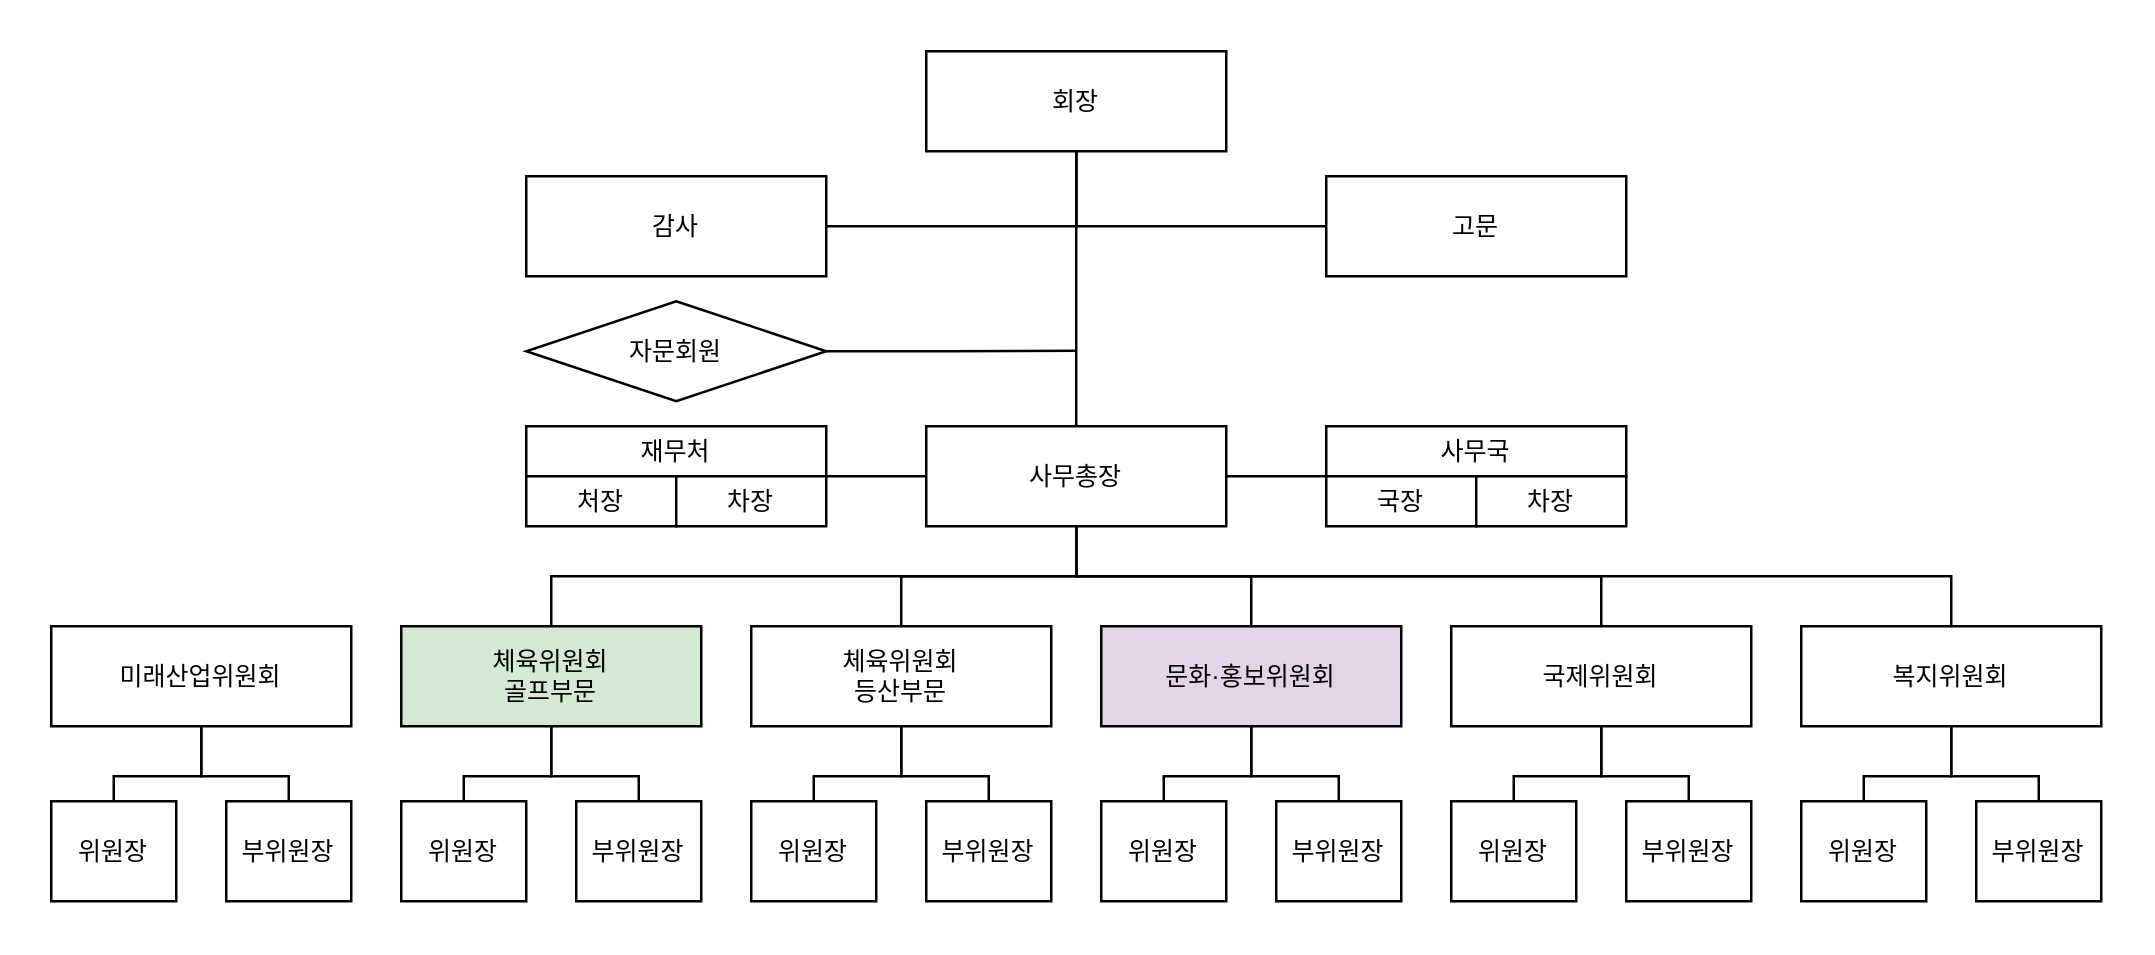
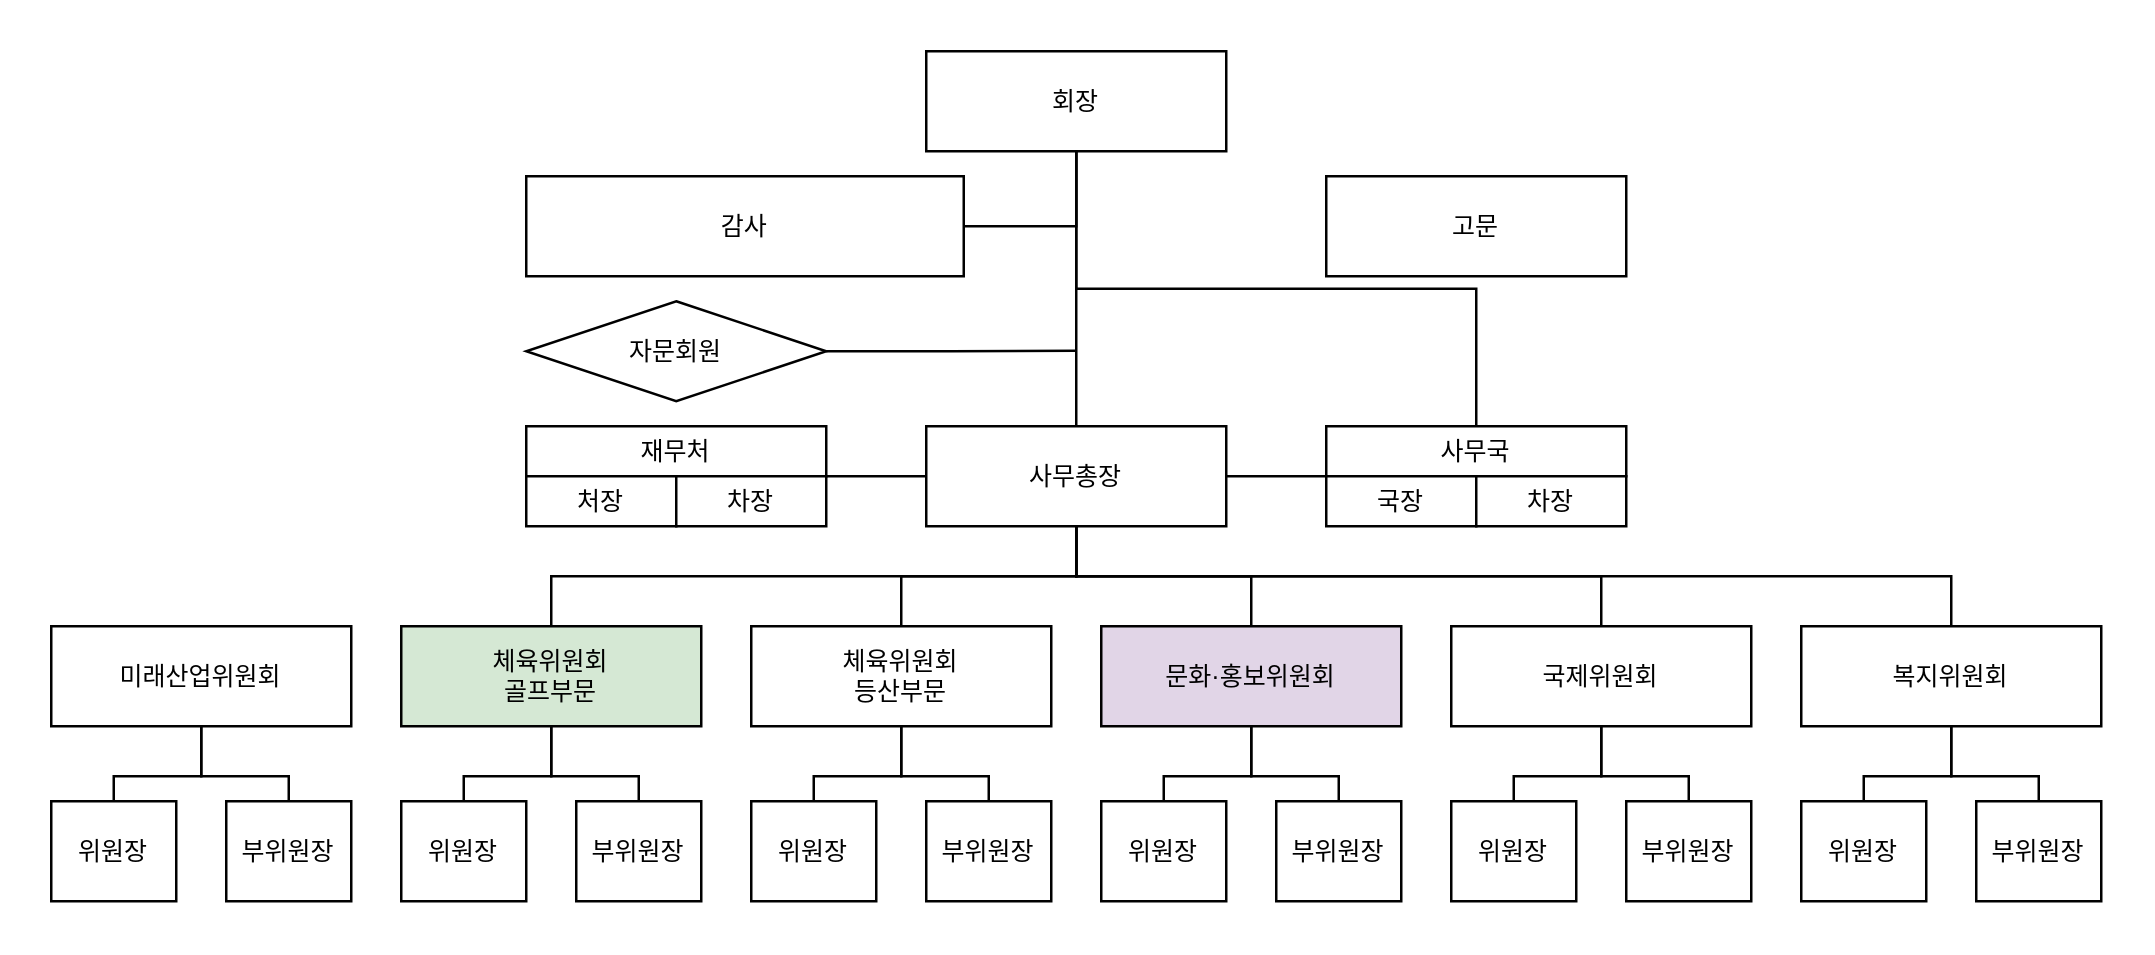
(676, 226) -> (745, 226)
(1203, 226) -> (1347, 289)
